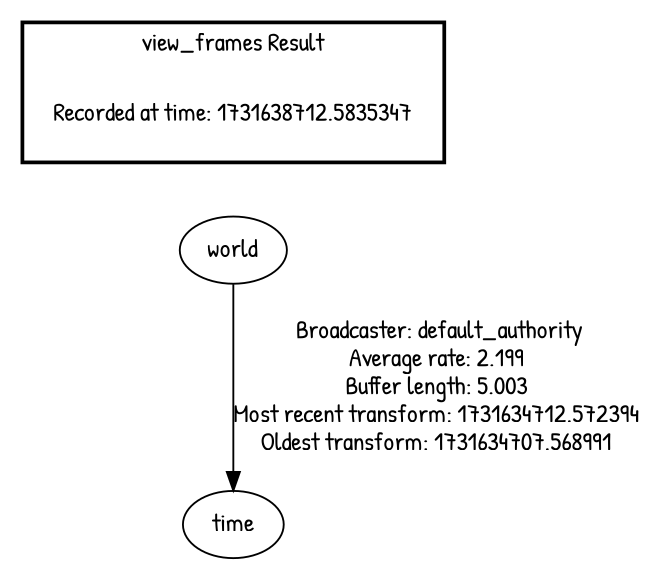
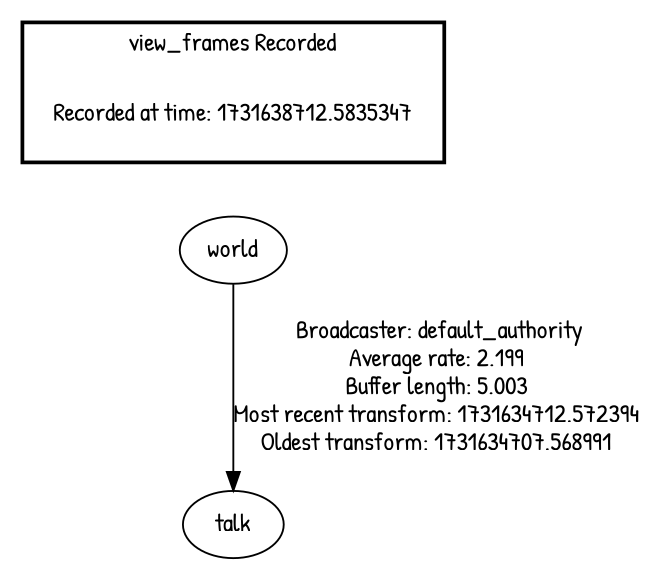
(233, 44) -> (233, 44)
(233, 525) -> (233, 525)
